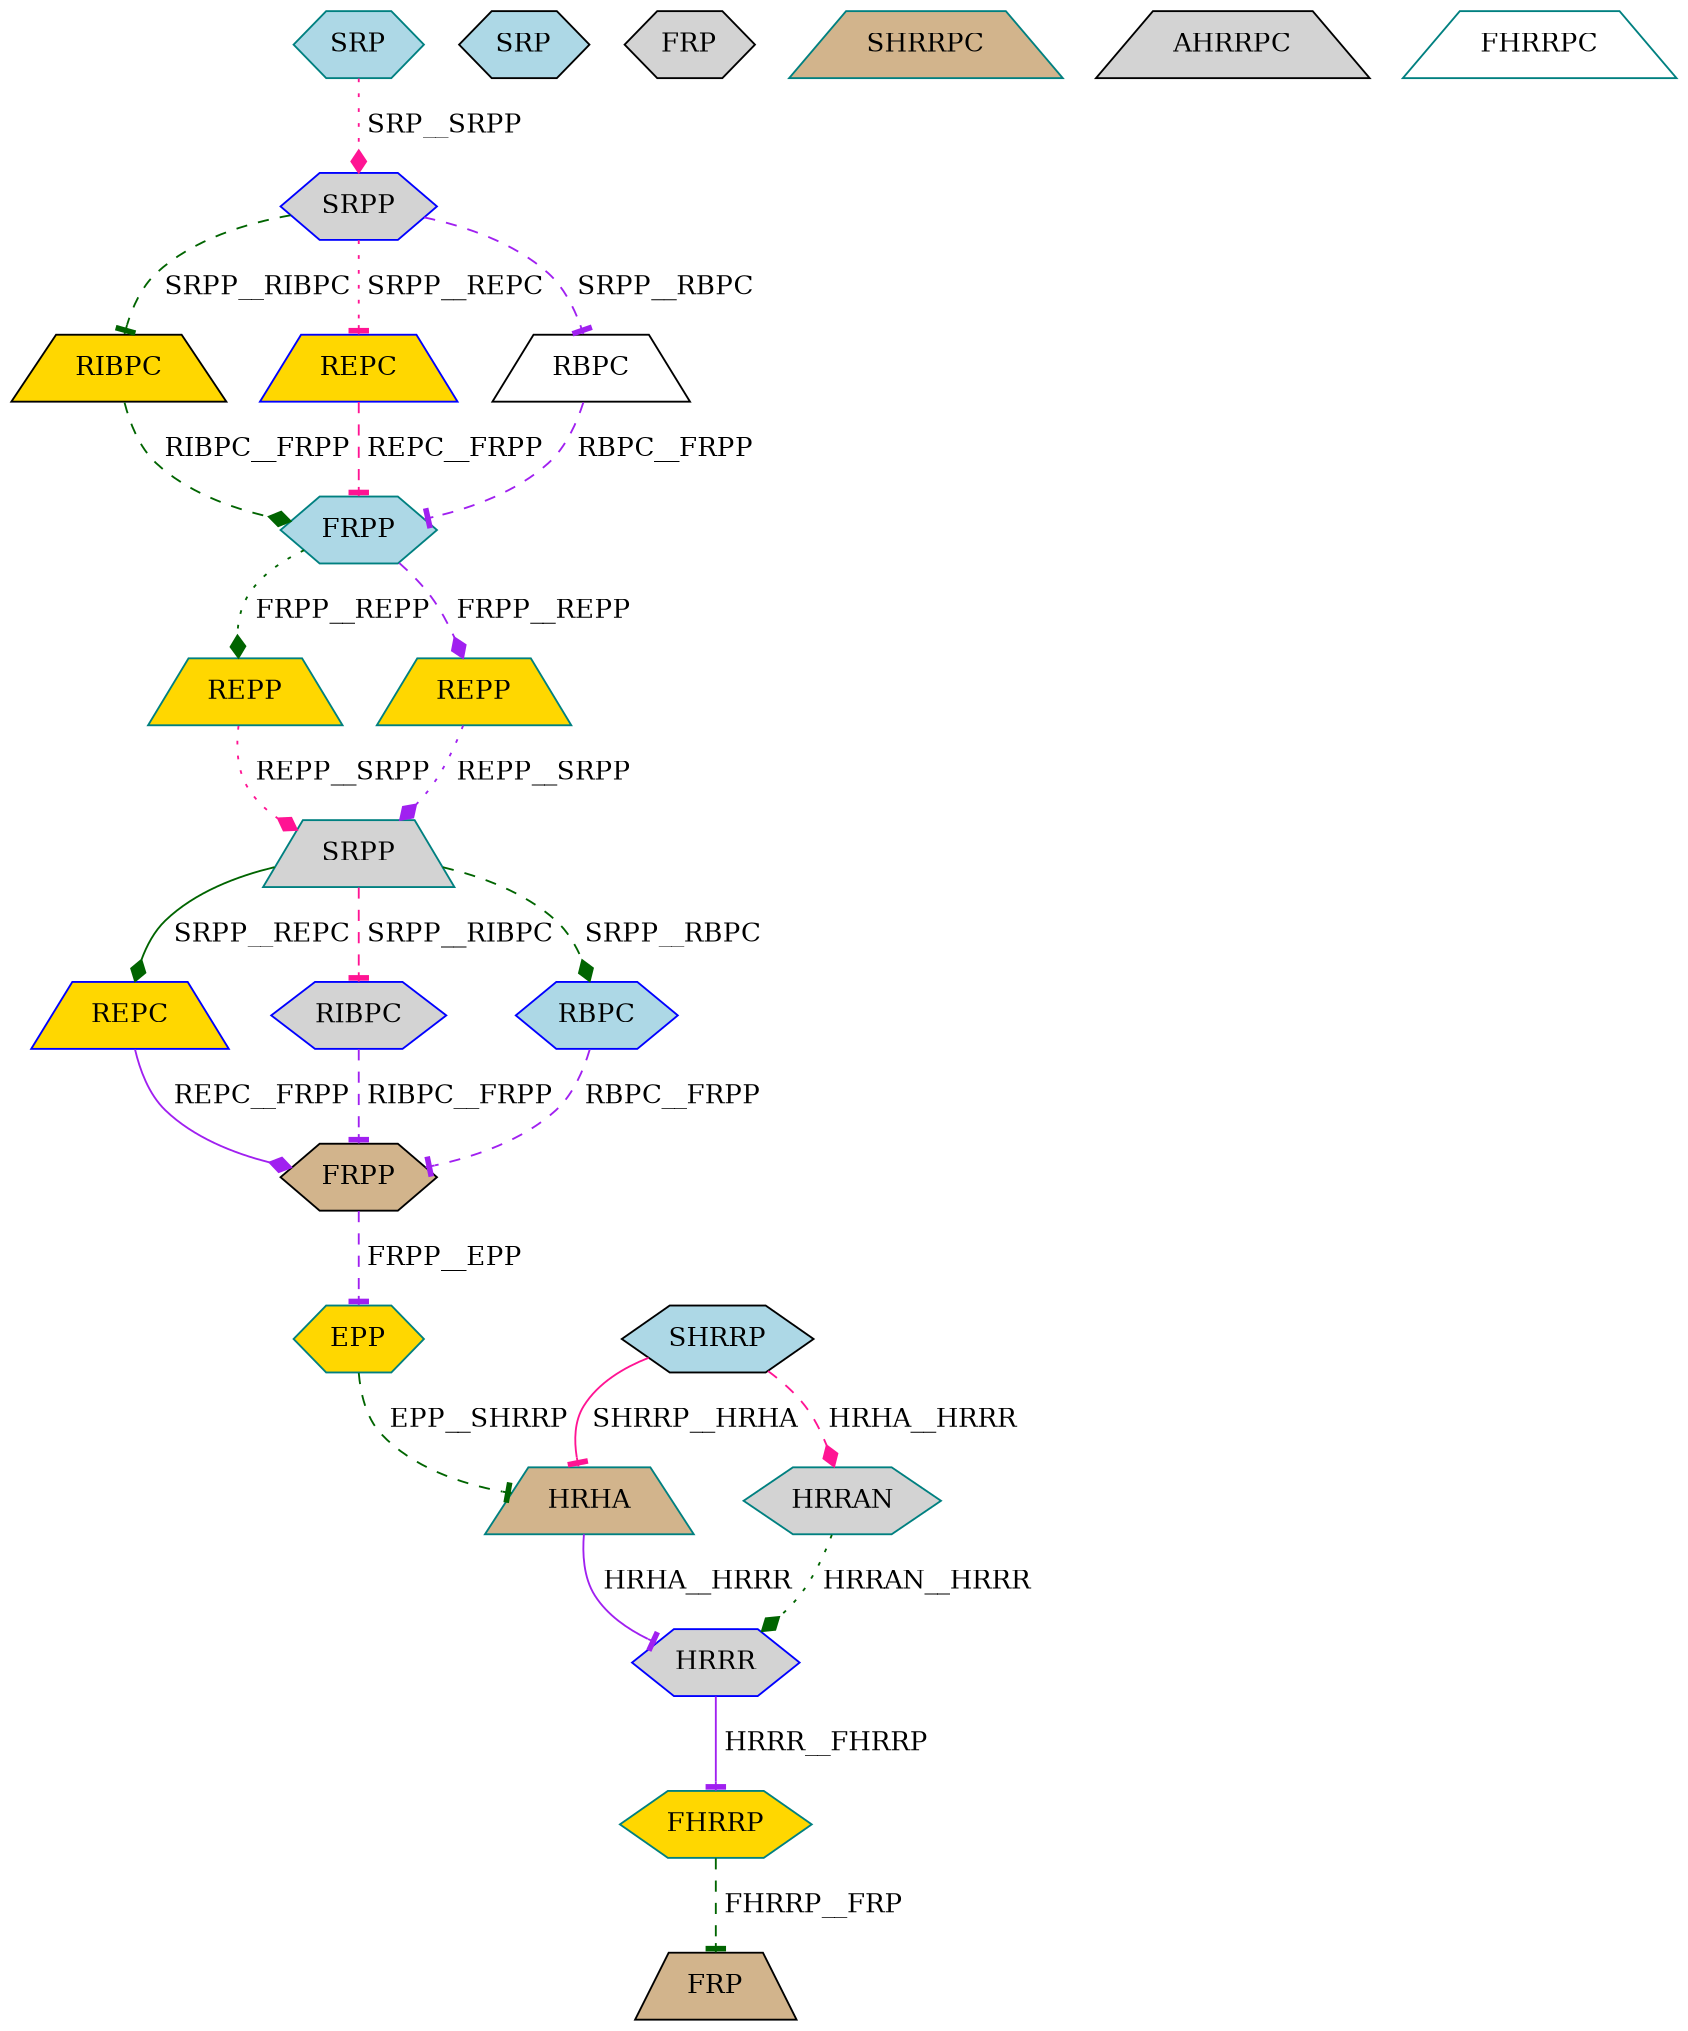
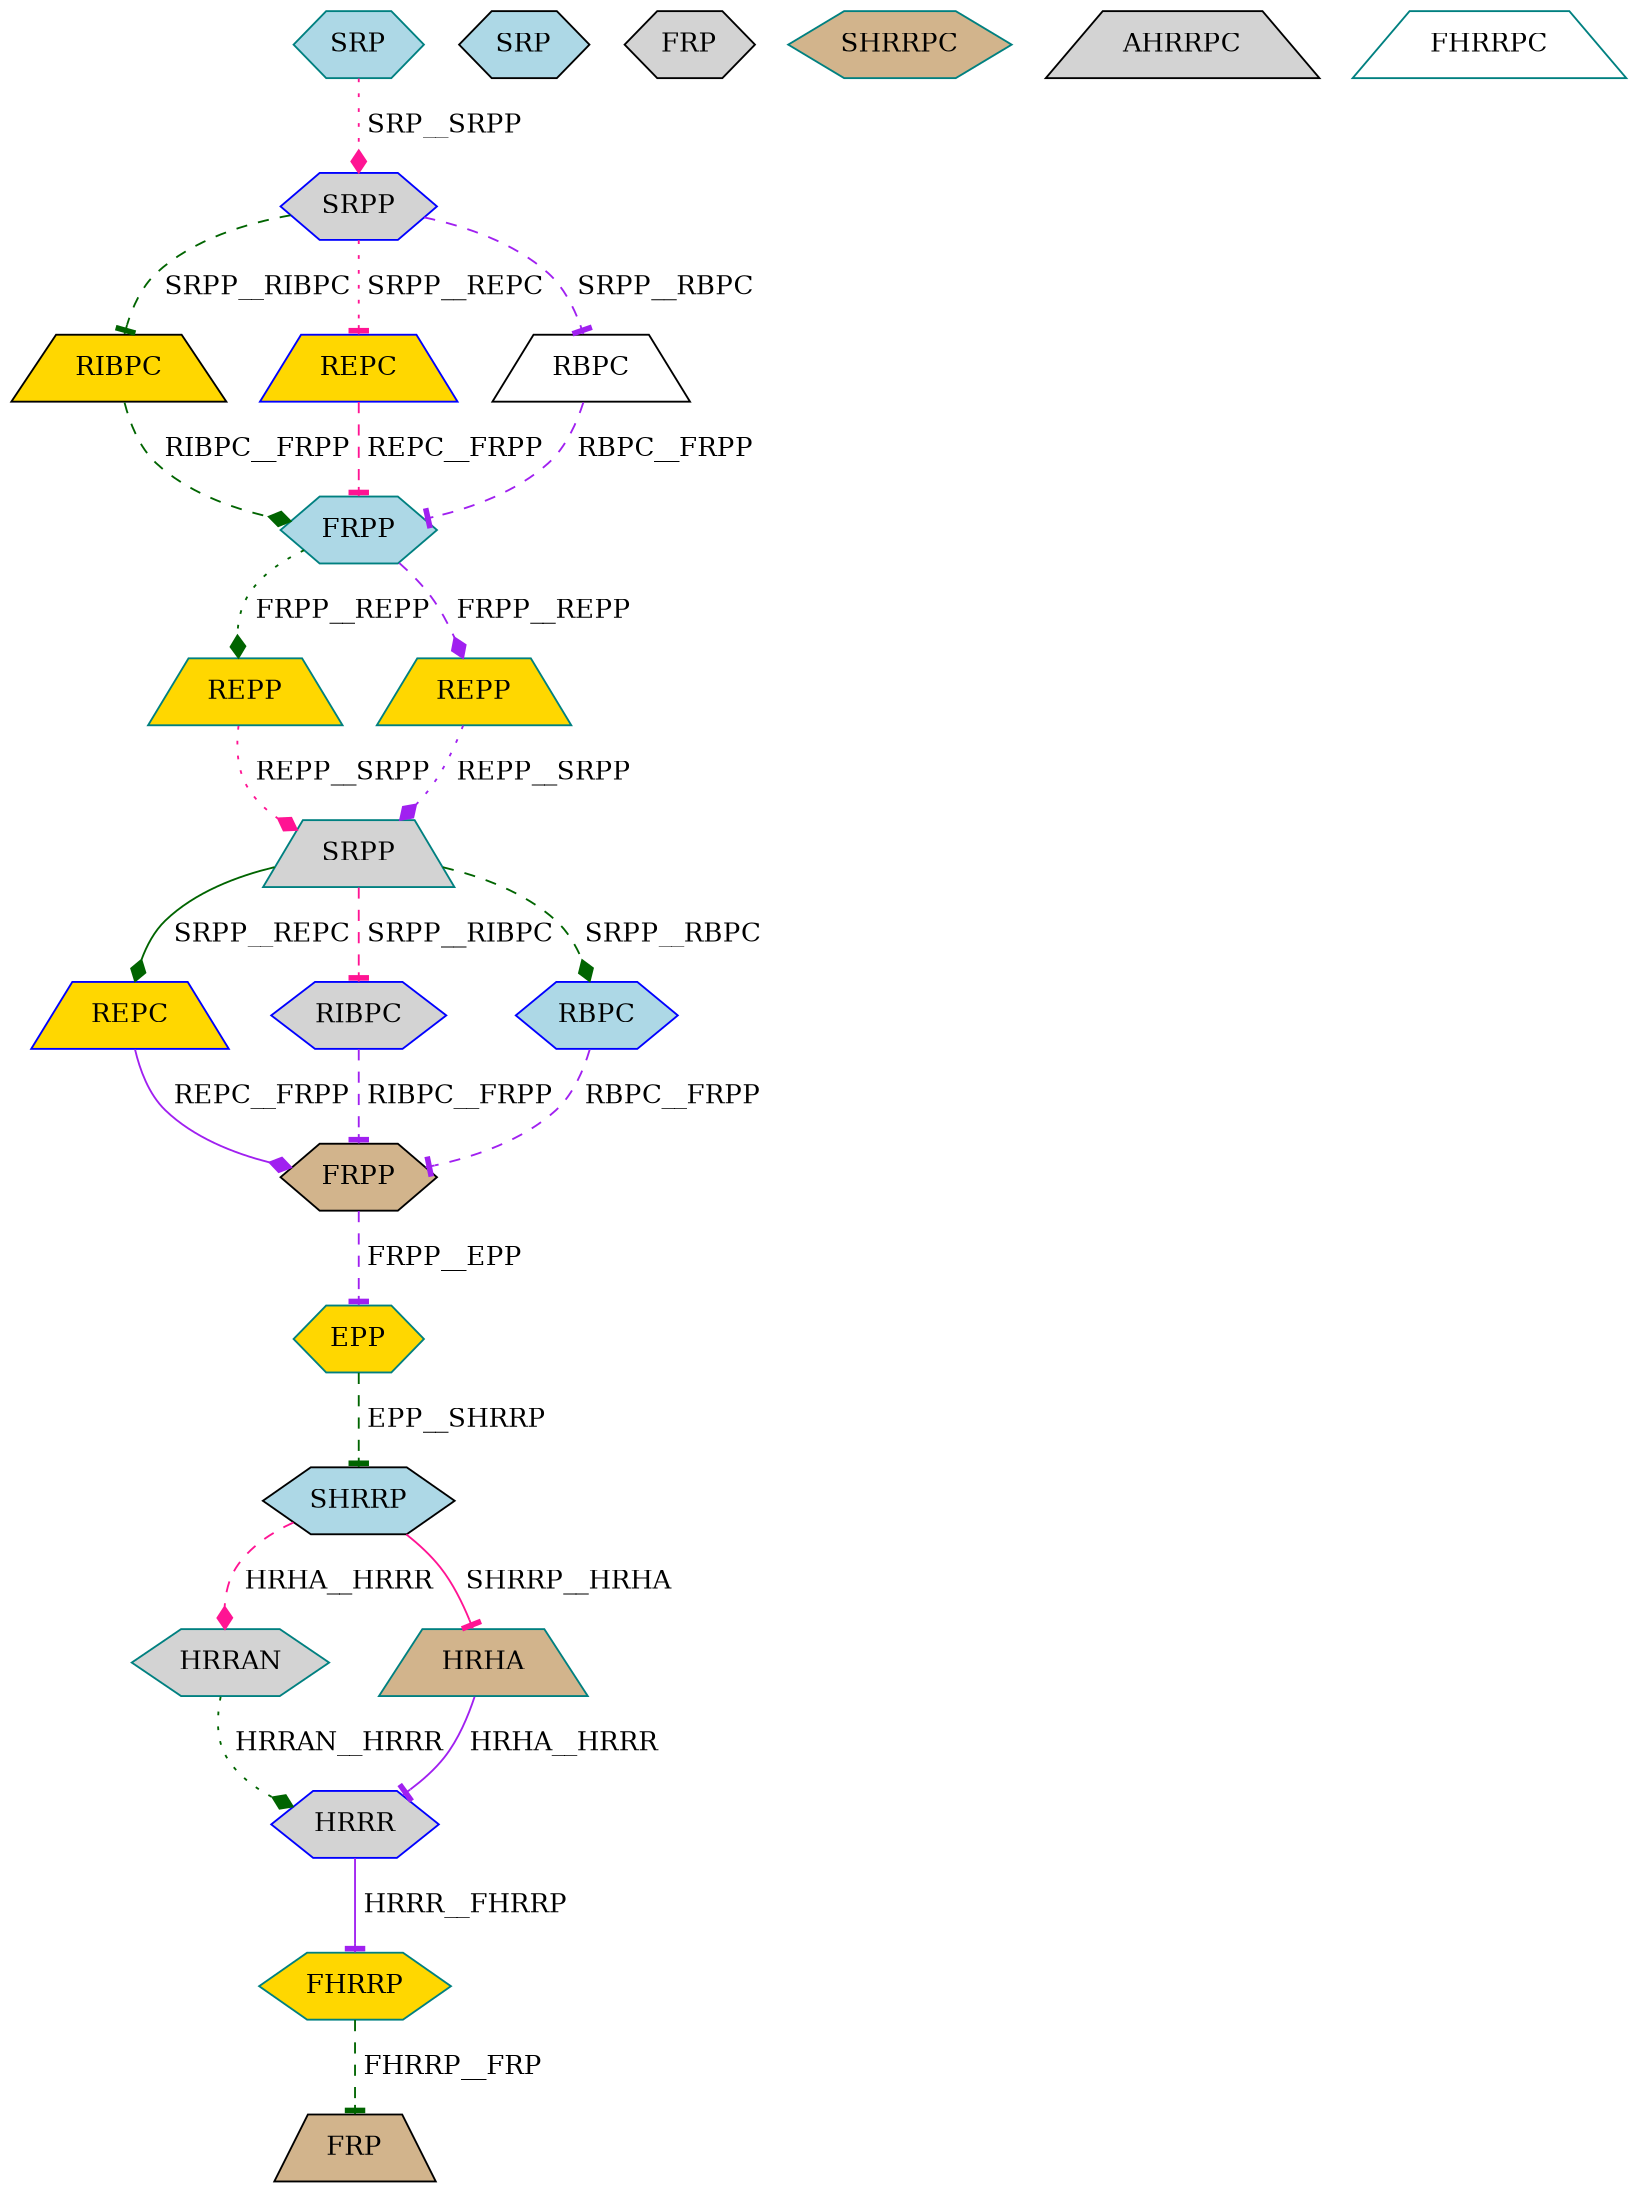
(926, 45) -> (900, 45)
(408, 1456) -> (359, 1415)
